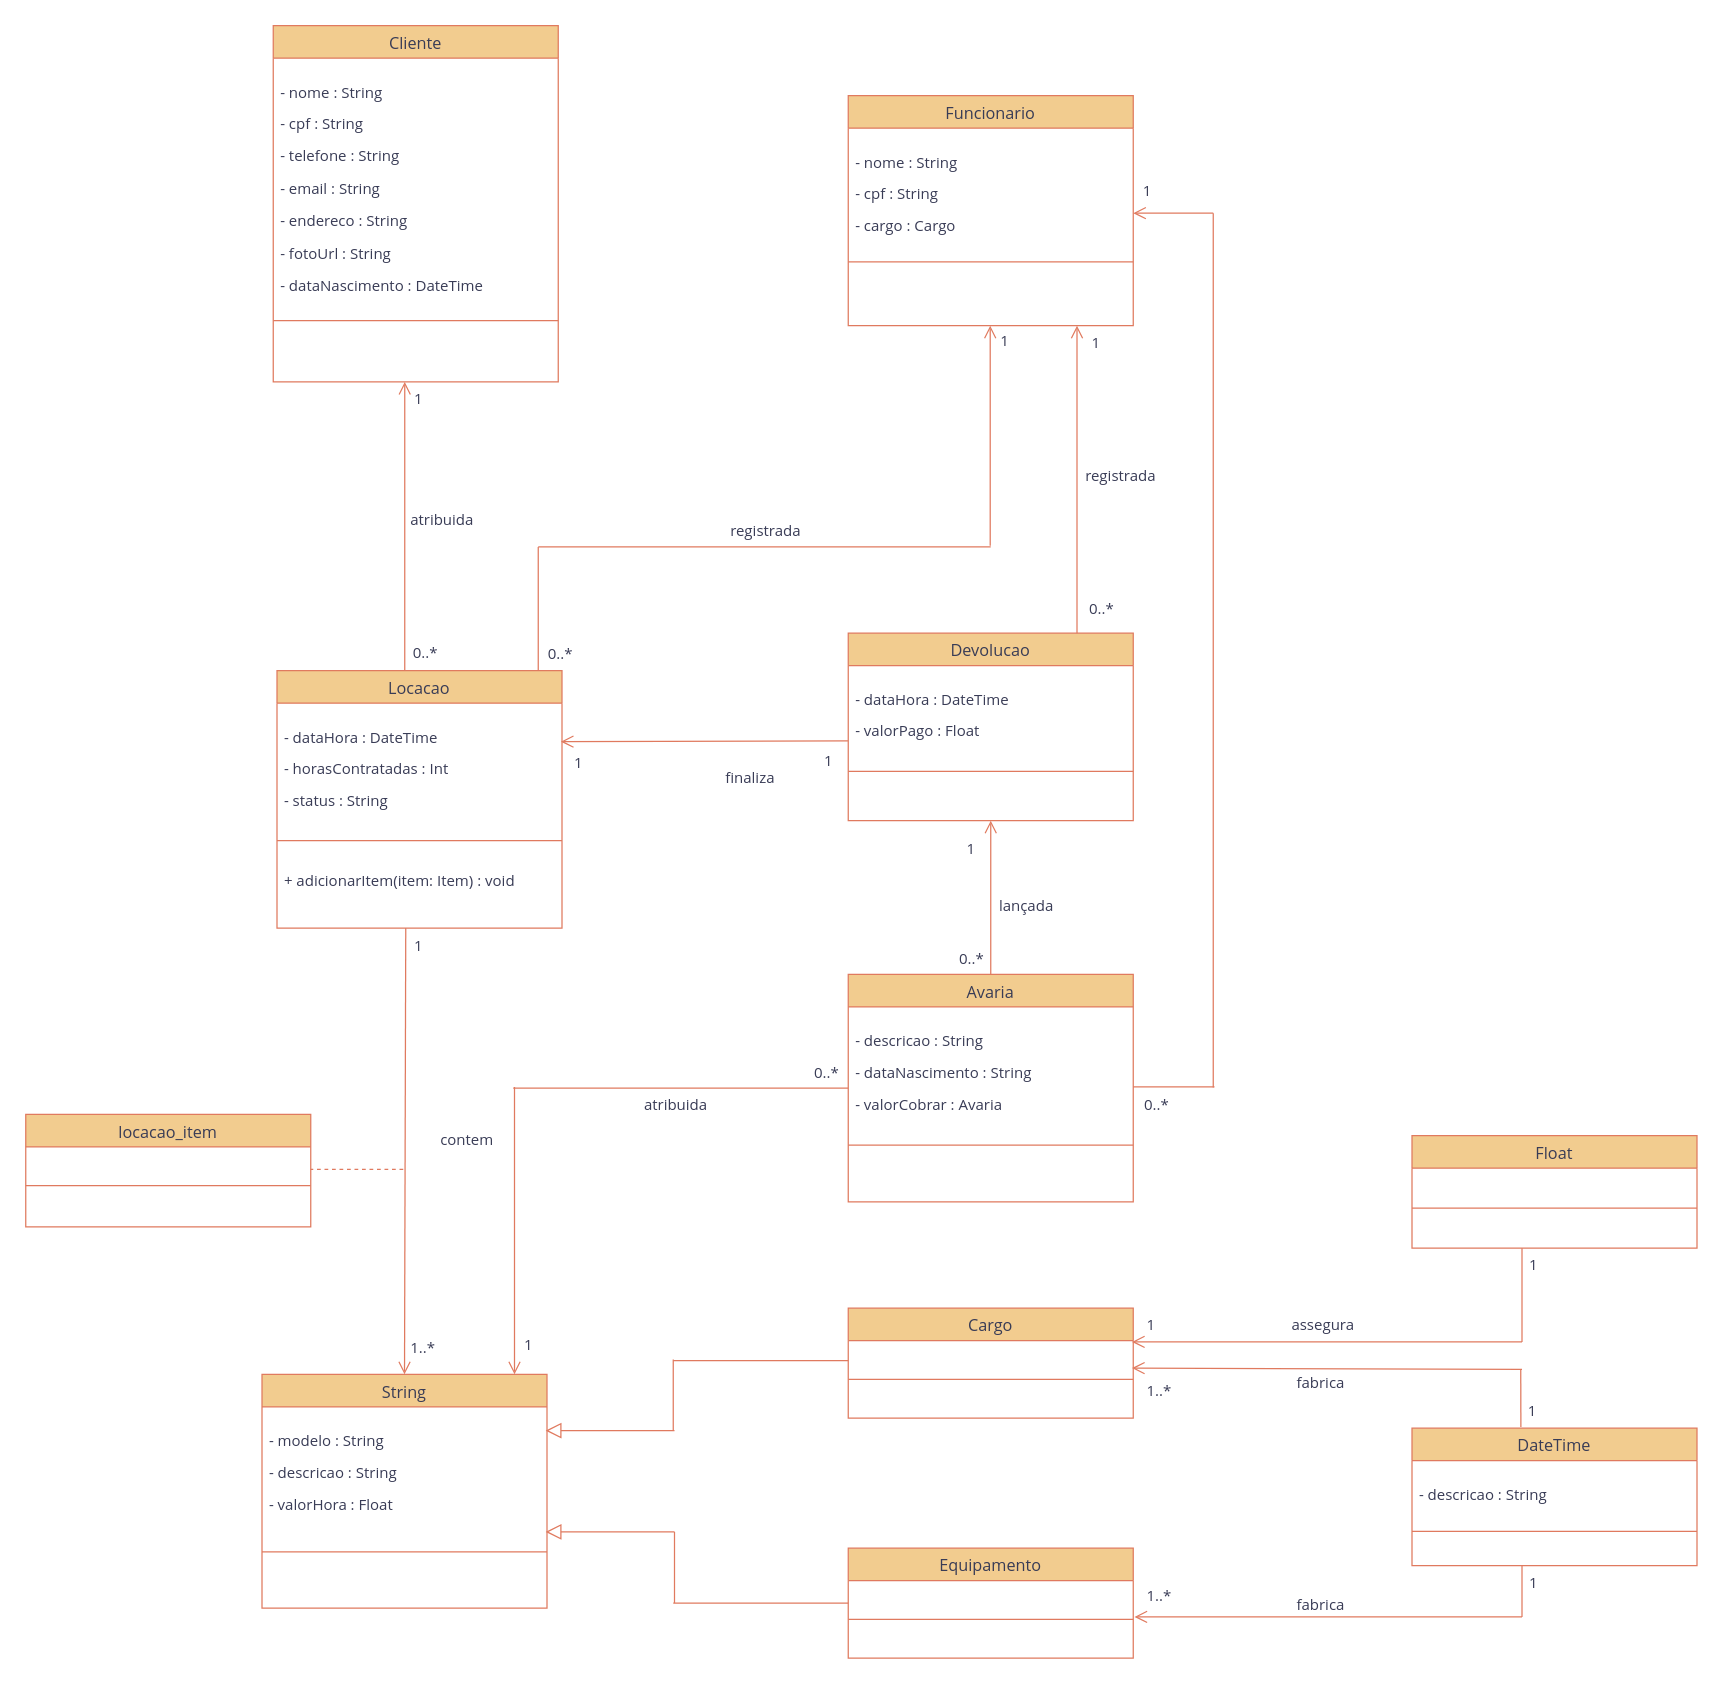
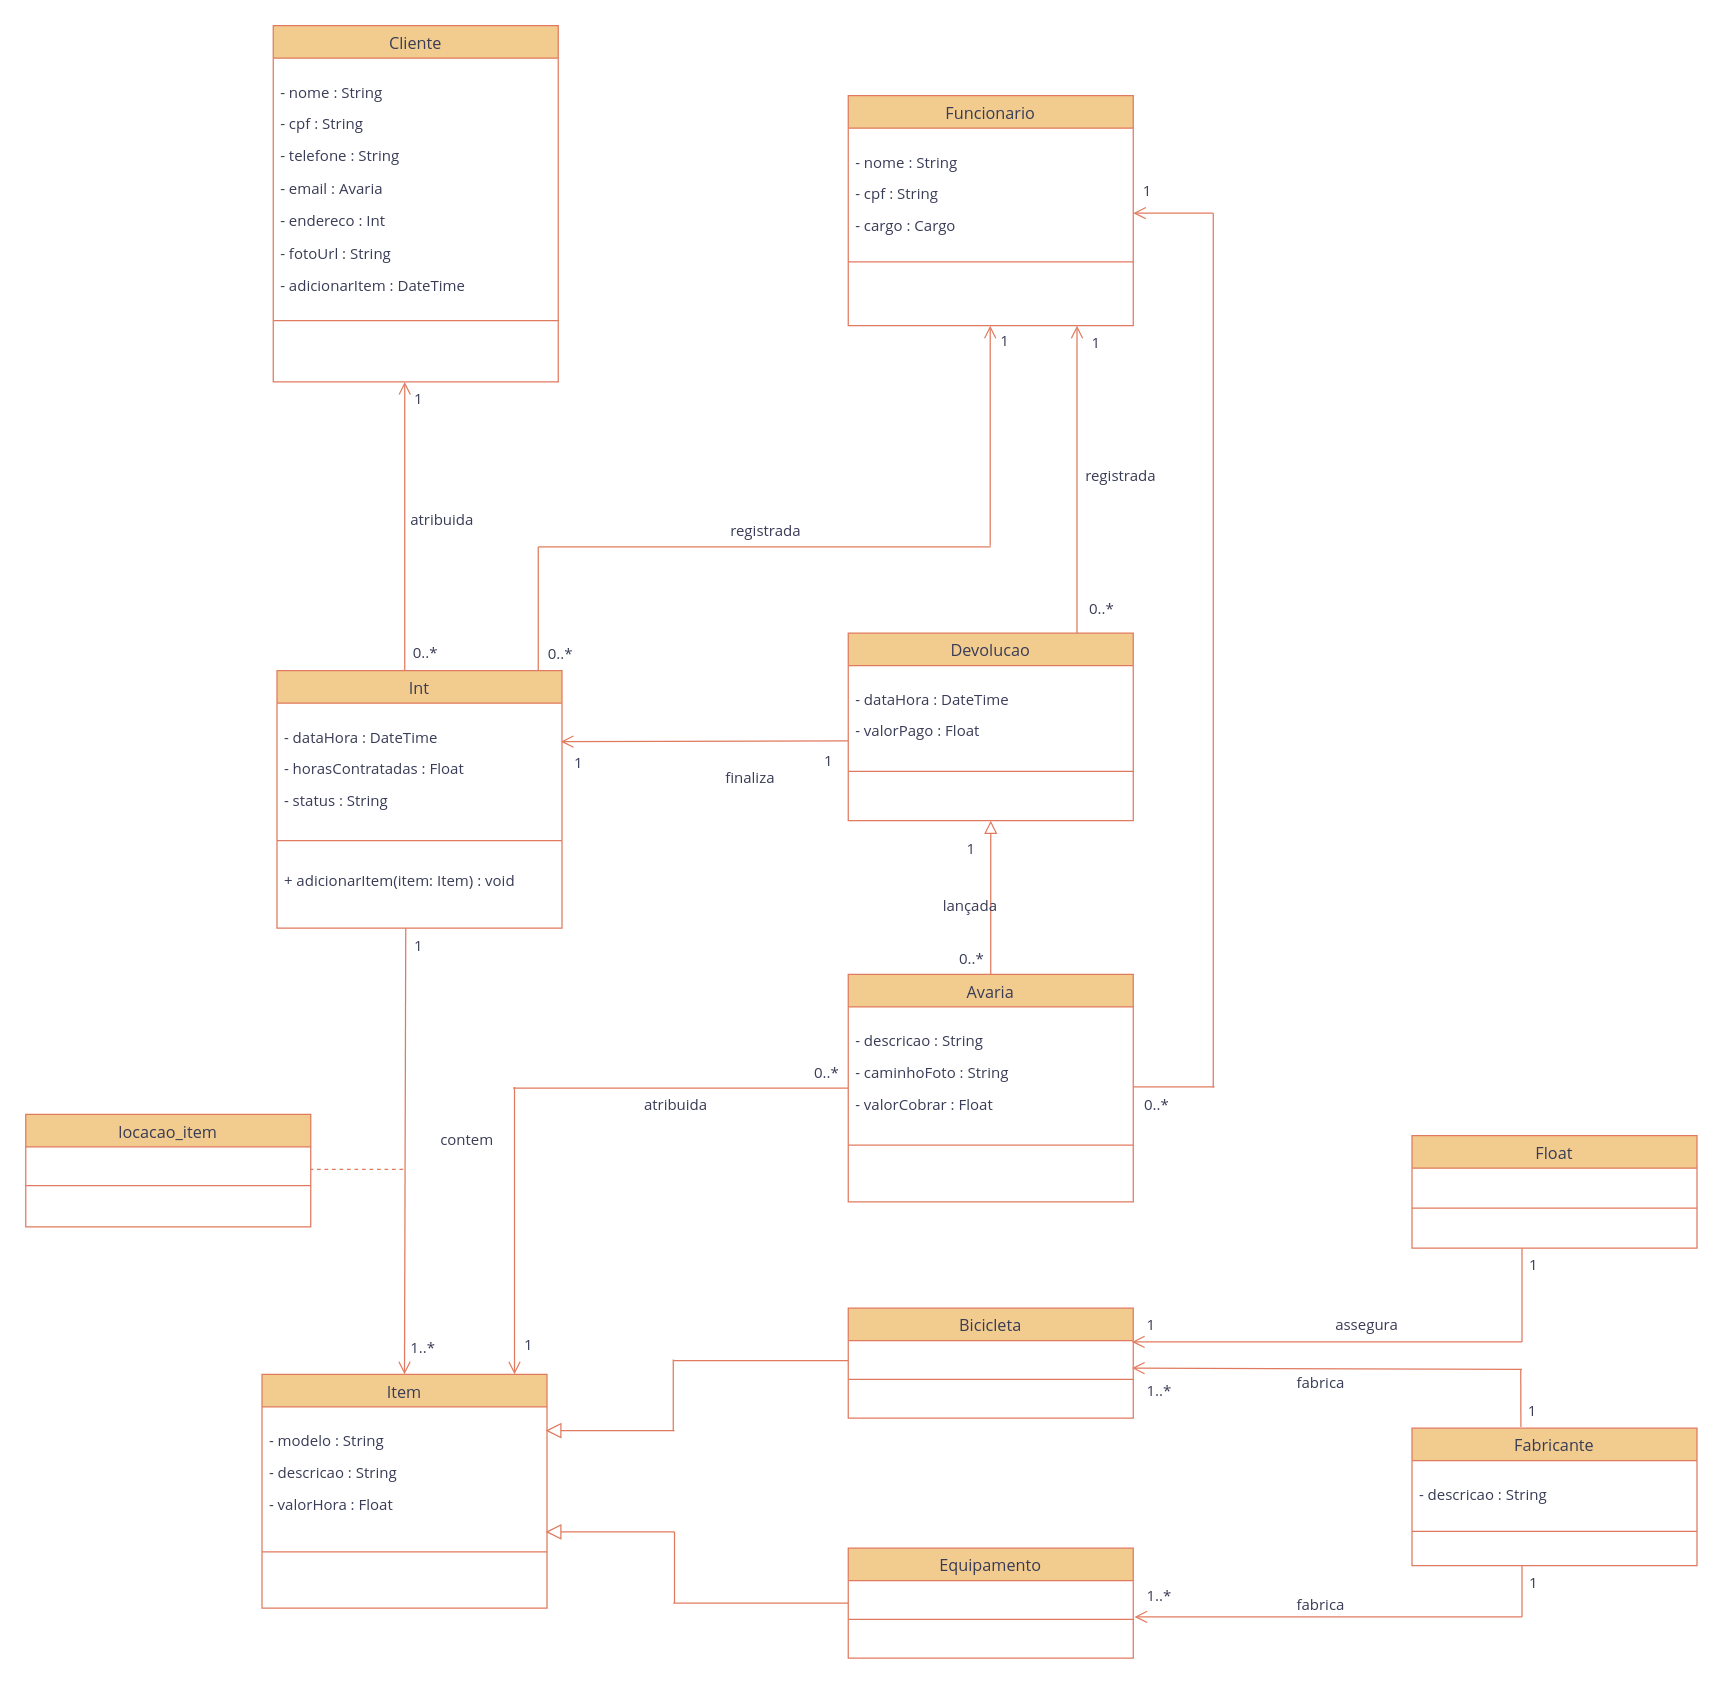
(334, 189) -> (334, 189)
(350, 221) -> (339, 221)
(382, 286) -> (376, 286)
(419, 688) -> (419, 688)
(377, 769) -> (383, 769)
(991, 829) -> (991, 834)
(1040, 903) -> (984, 903)
(948, 1073) -> (936, 1073)
(936, 1105) -> (932, 1105)
(1317, 1322) -> (1361, 1322)
(990, 1326) -> (990, 1326)
(404, 1392) -> (404, 1392)
(1554, 1446) -> (1554, 1446)
